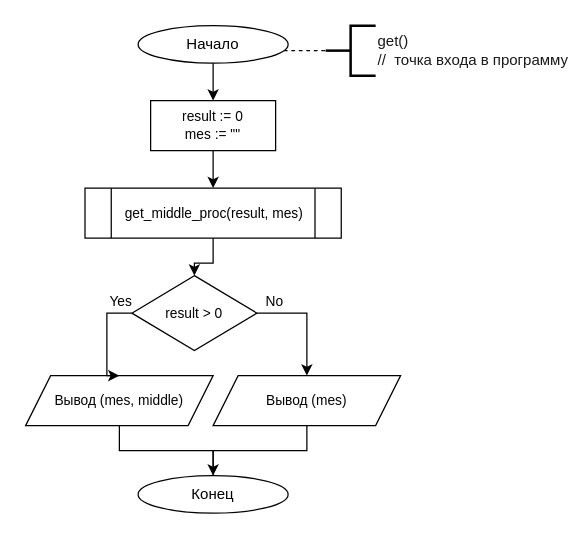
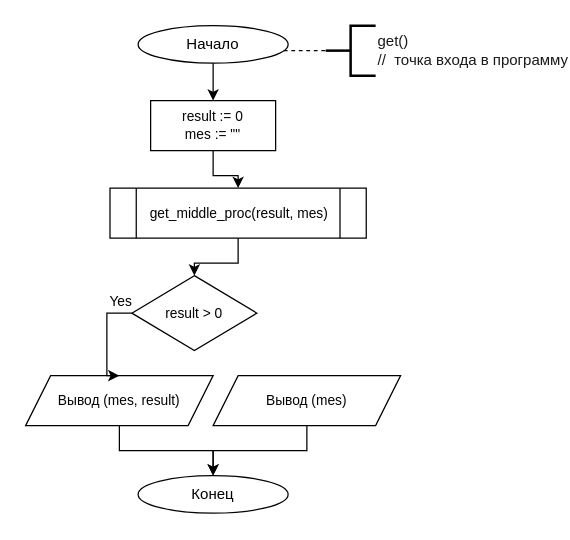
(213, 213) -> (238, 213)
(307, 315) -> none
(119, 401) -> (119, 401)
(213, 471) -> (213, 468)
